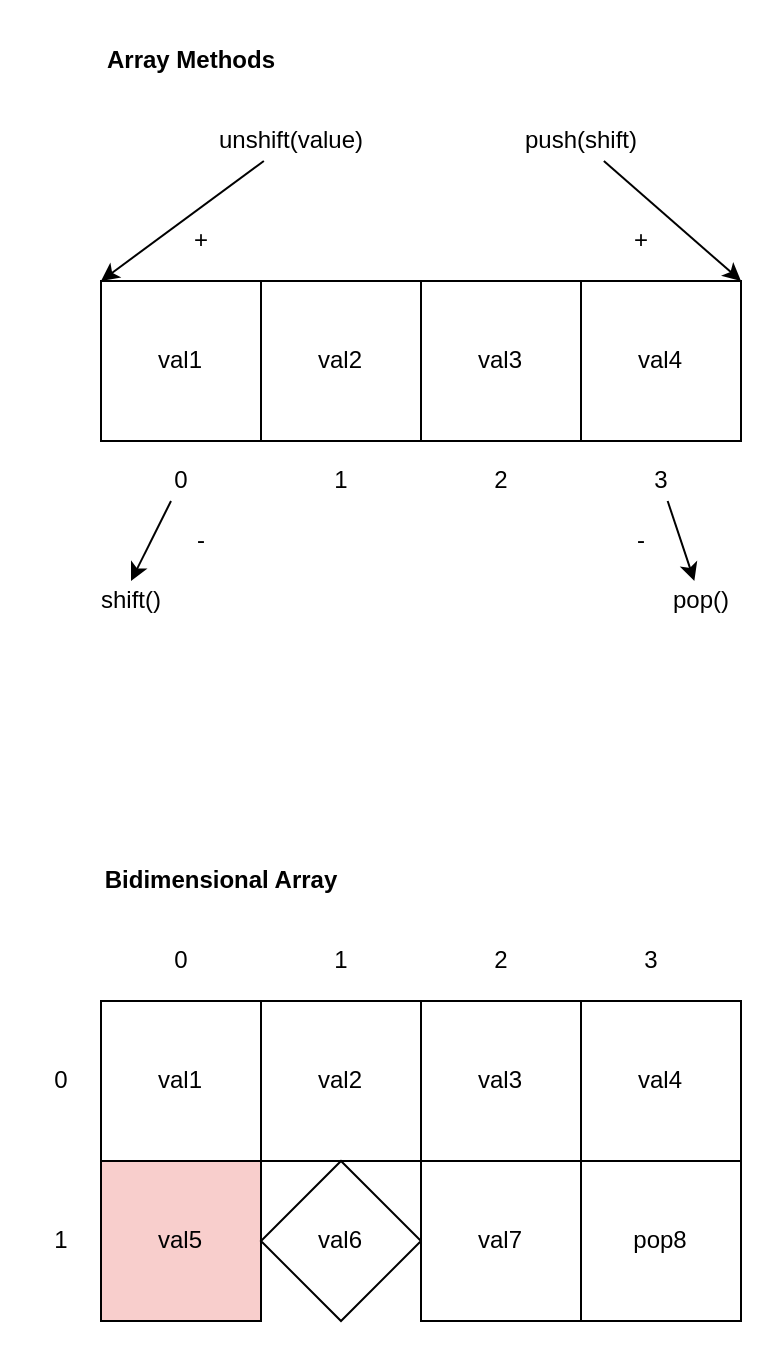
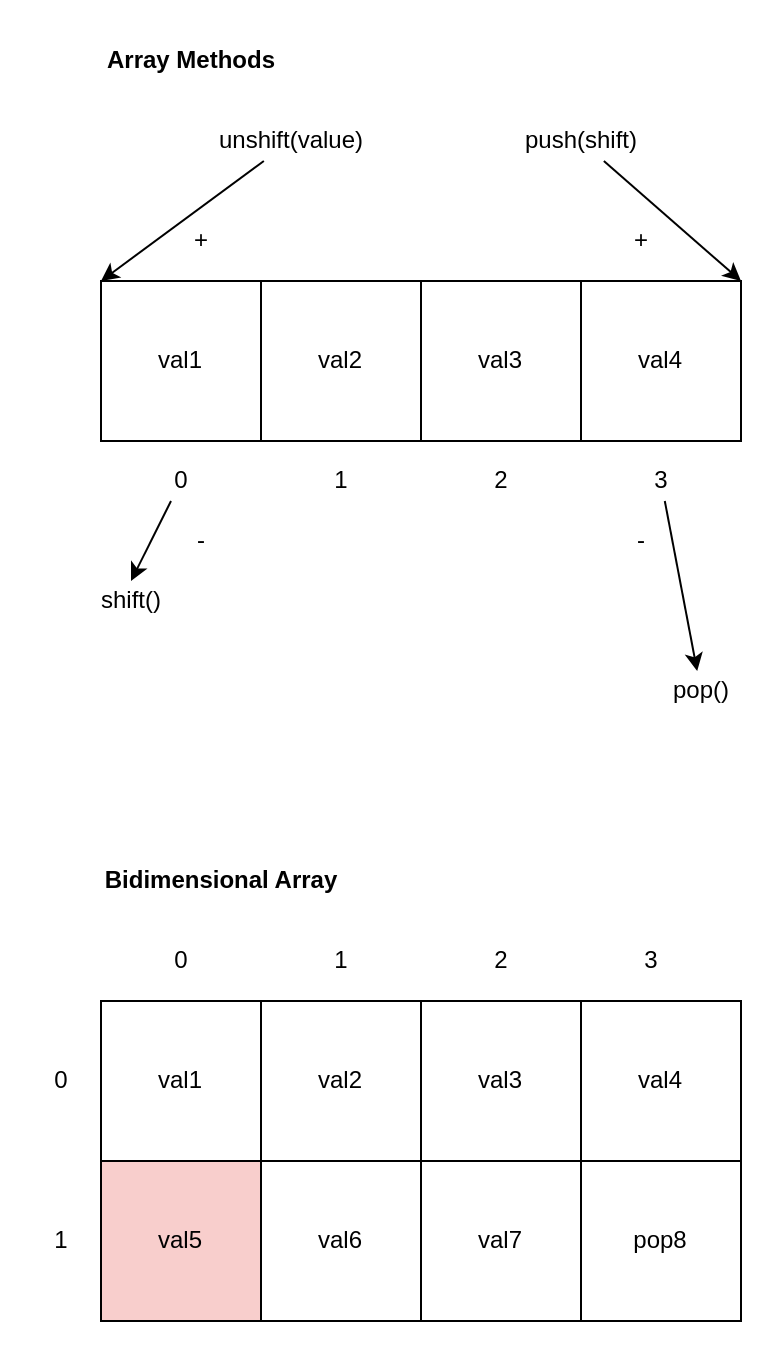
(701, 601) -> (701, 691)
(341, 1241) -> (341, 1241)
